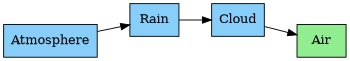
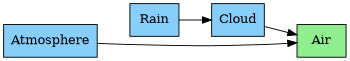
(109, 29) -> (193, 46)
